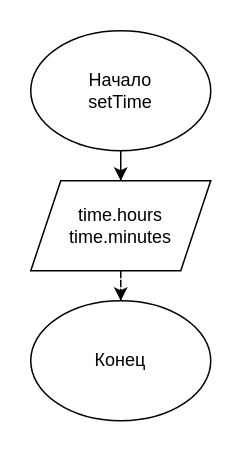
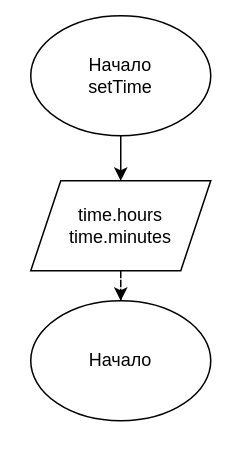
(121, 91) -> (121, 76)
(121, 361) -> (121, 361)
